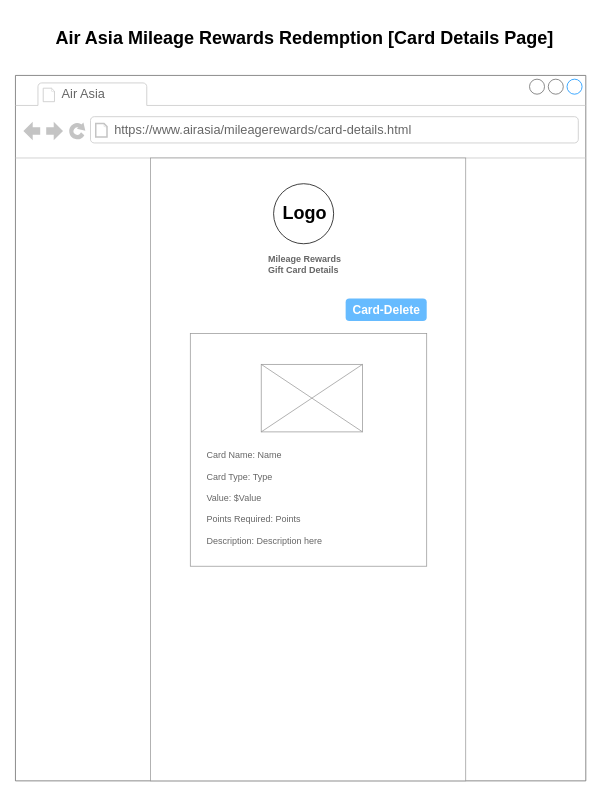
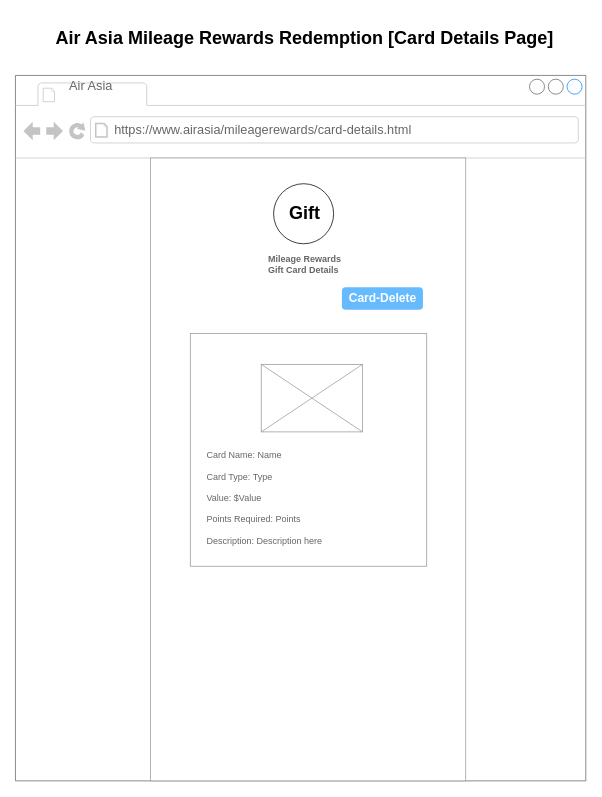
(102, 94) -> (109, 87)
(305, 213) -> (305, 213)
(386, 310) -> (382, 298)
